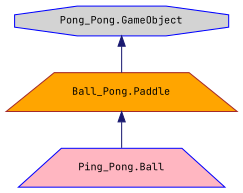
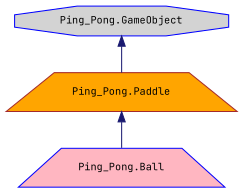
(122, 21) -> (122, 21)
(122, 92) -> (122, 92)
